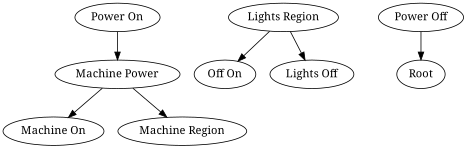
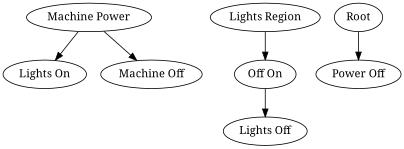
(118, 17) -> none
(296, 42) -> (265, 99)
(421, 42) -> (359, 42)
(53, 131) -> (45, 74)
(182, 131) -> (151, 74)
